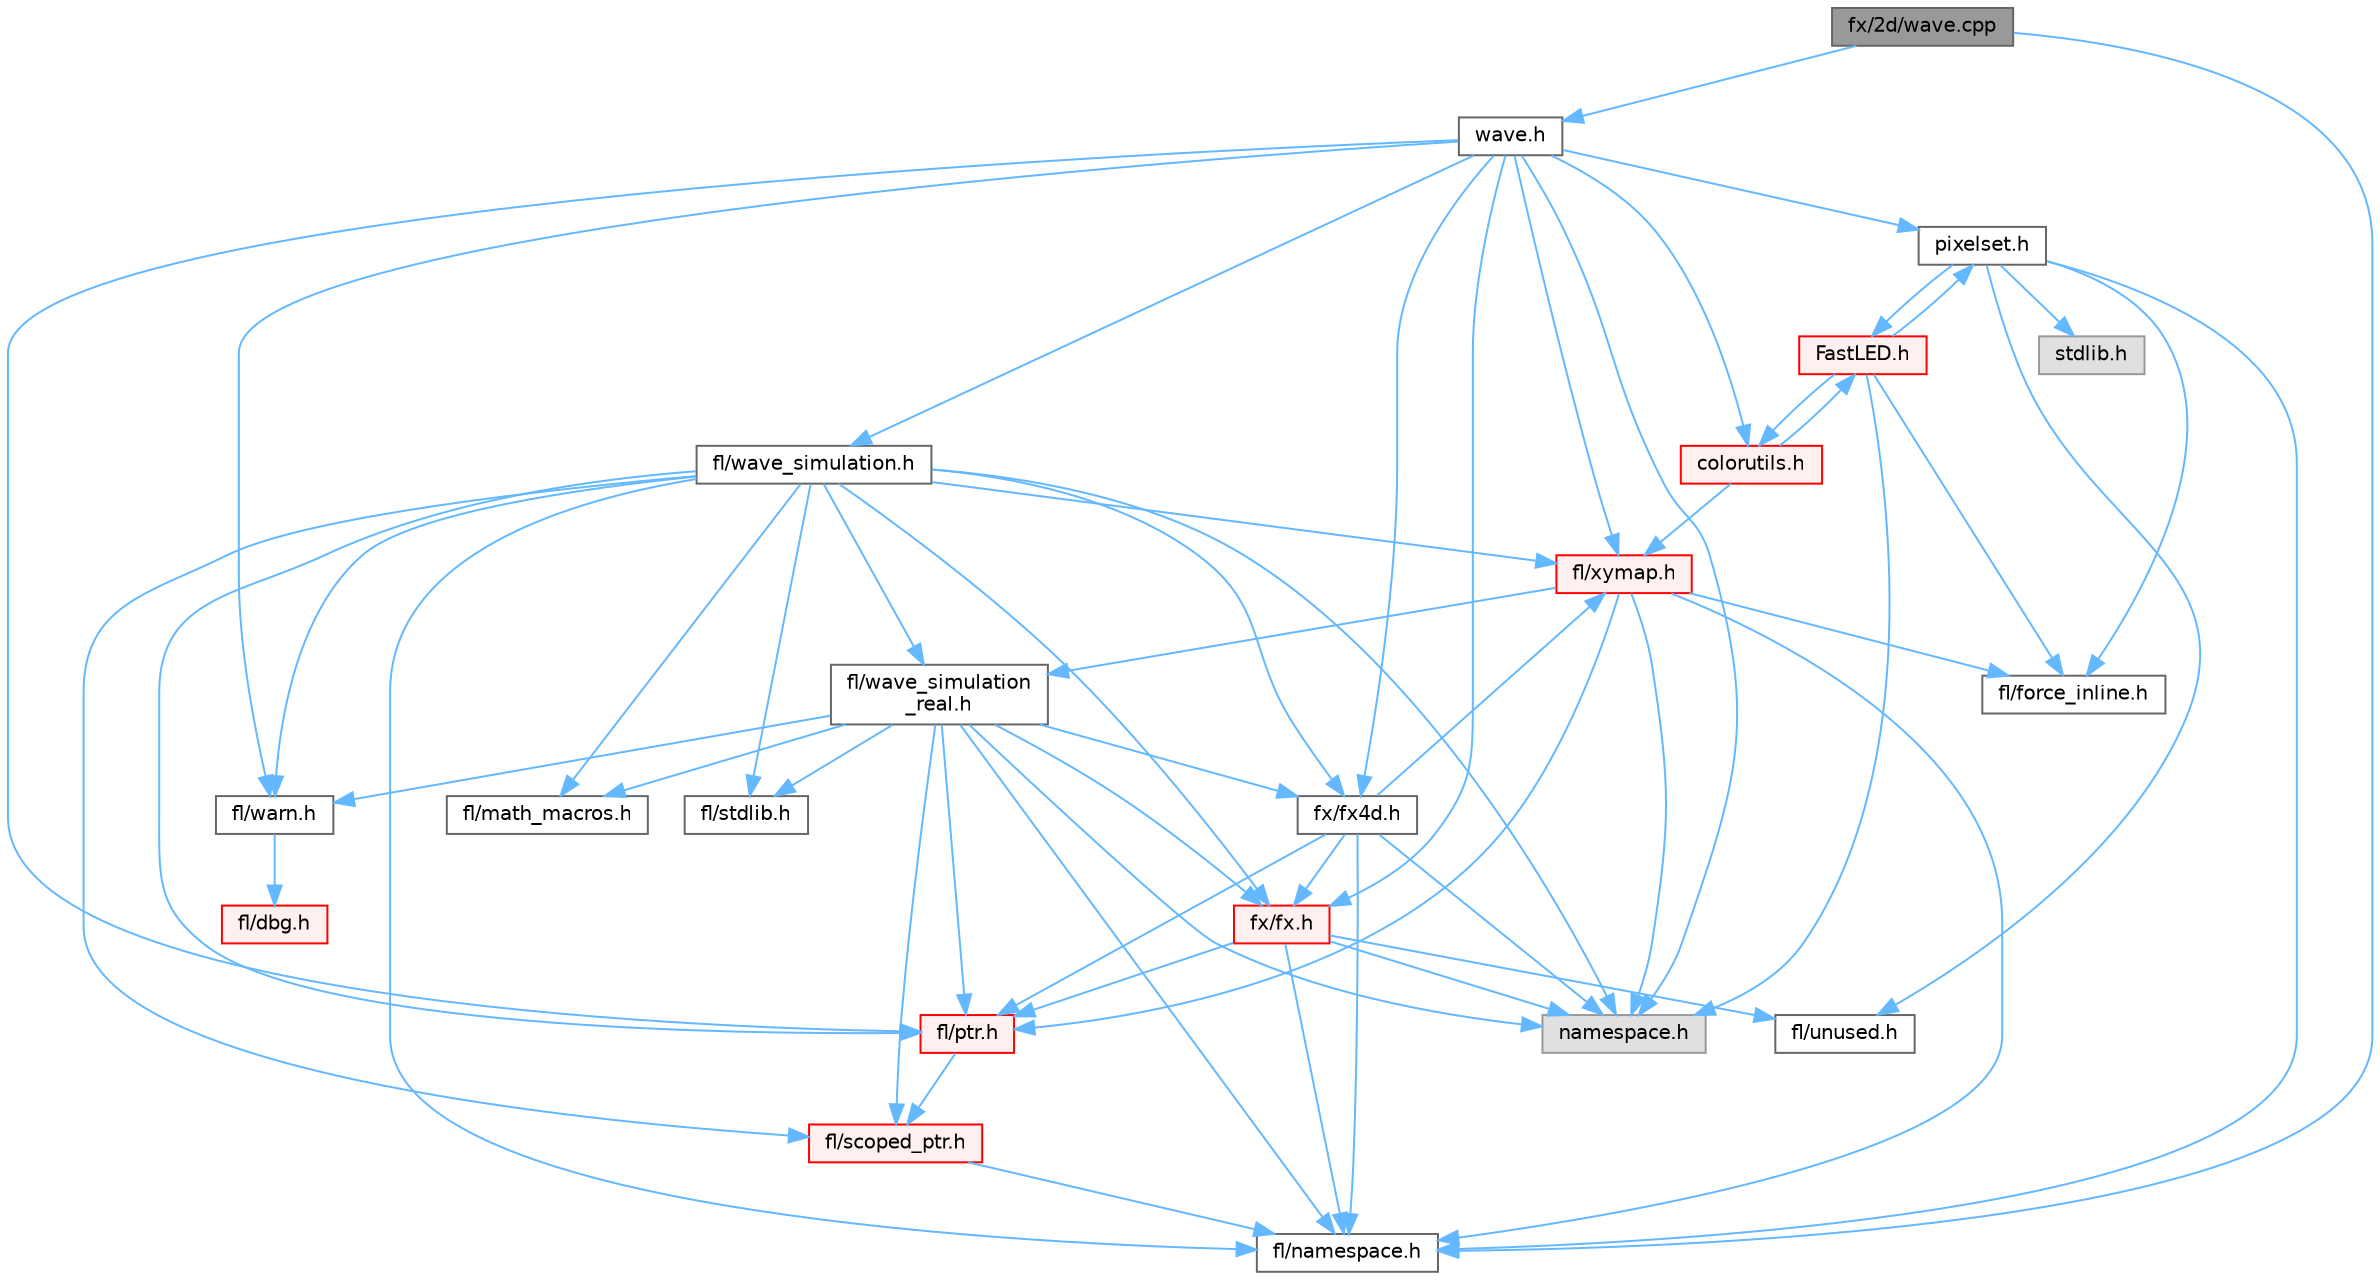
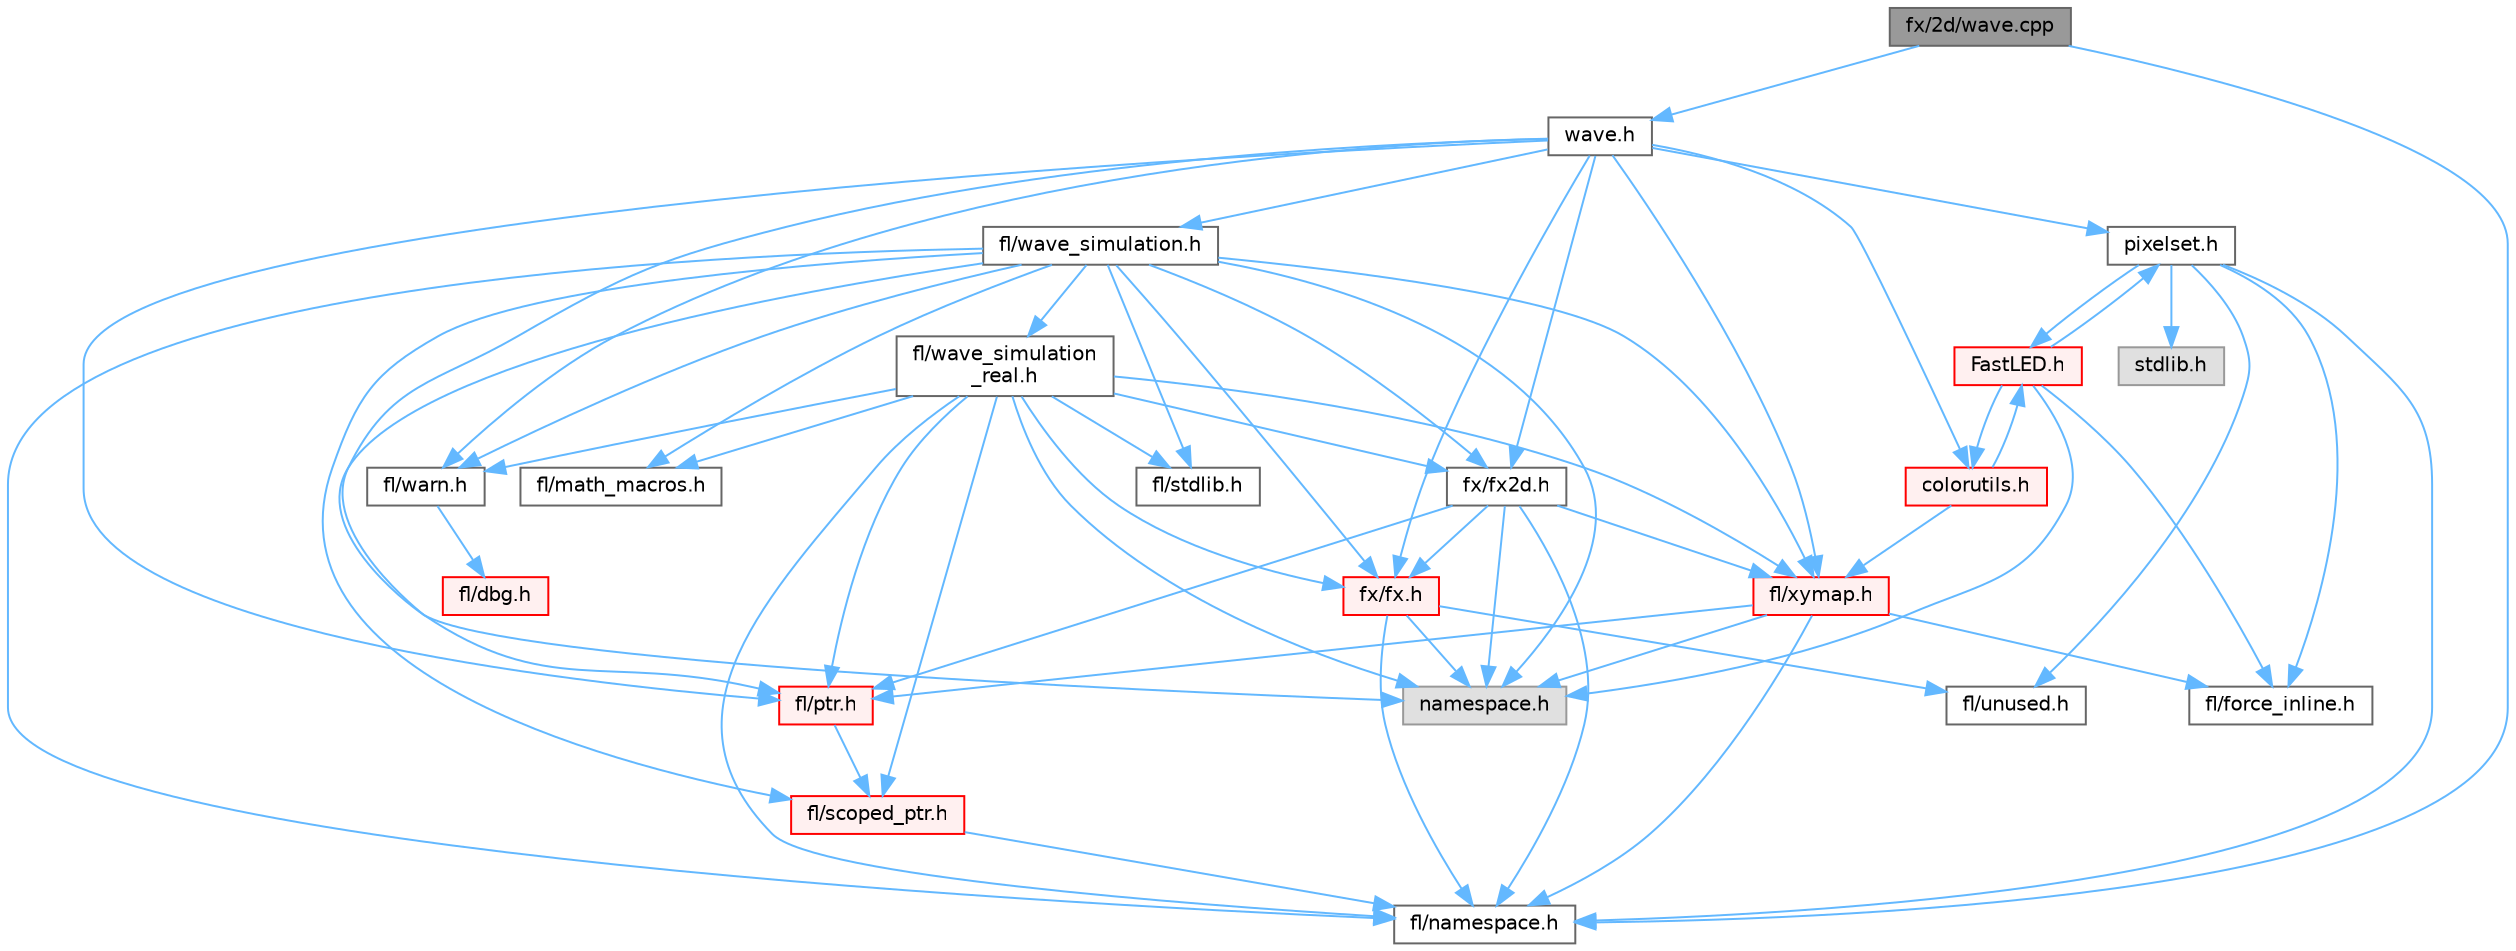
(1312, 629) -> (1475, 436)
(1357, 815) -> (1507, 487)
(1128, 978) -> none
